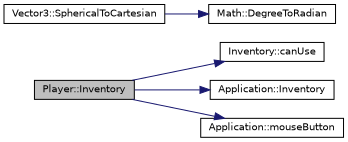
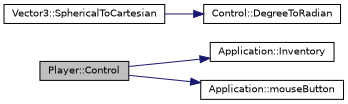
(272, 14) -> (272, 14)
(272, 52) -> none
(84, 90) -> (84, 71)
